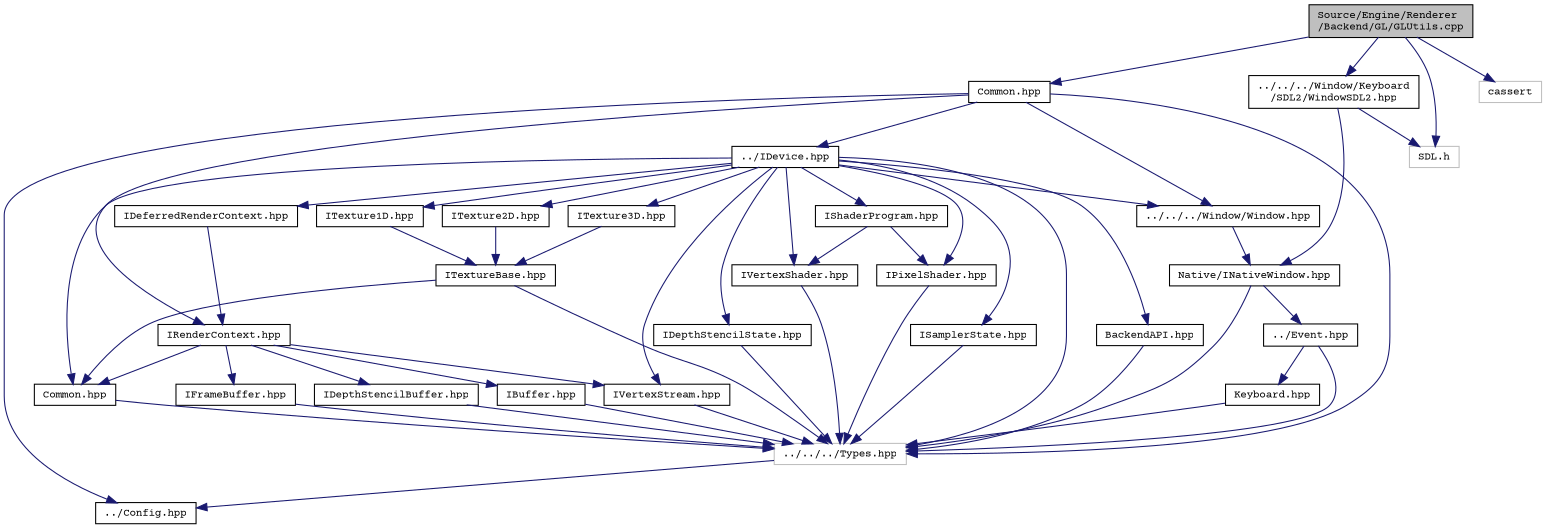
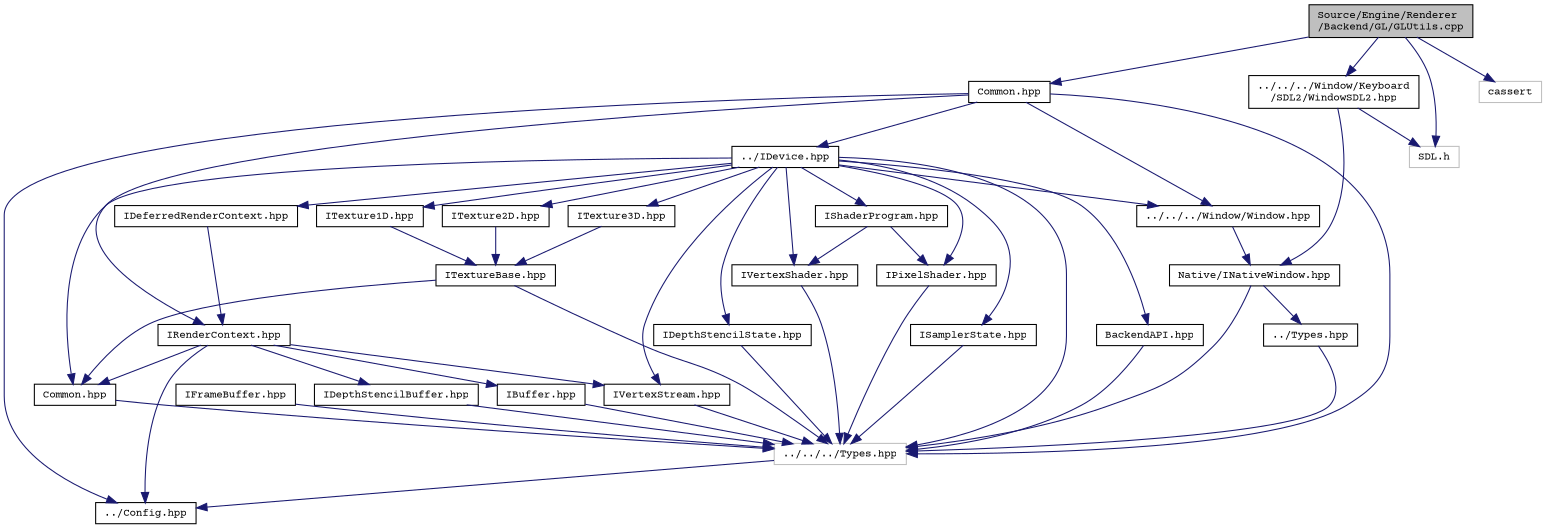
(1311, 335) -> (1311, 335)
(229, 360) -> (155, 413)
(1273, 395) -> none
